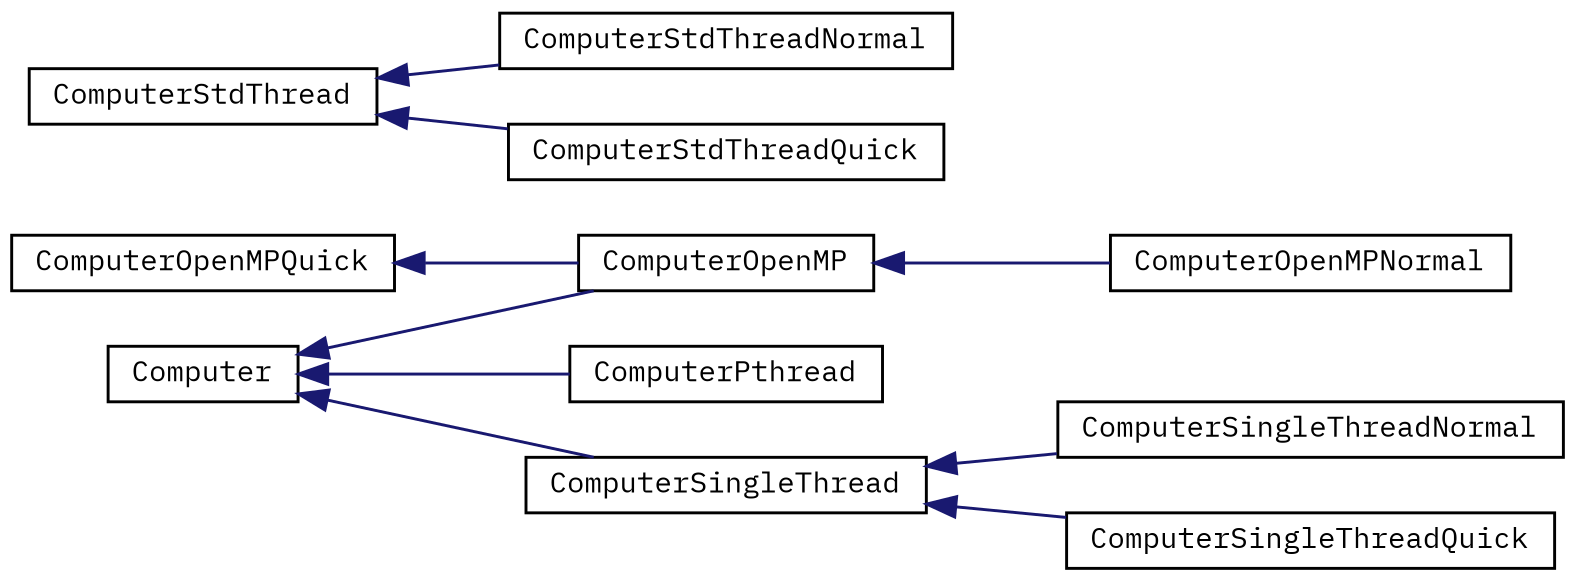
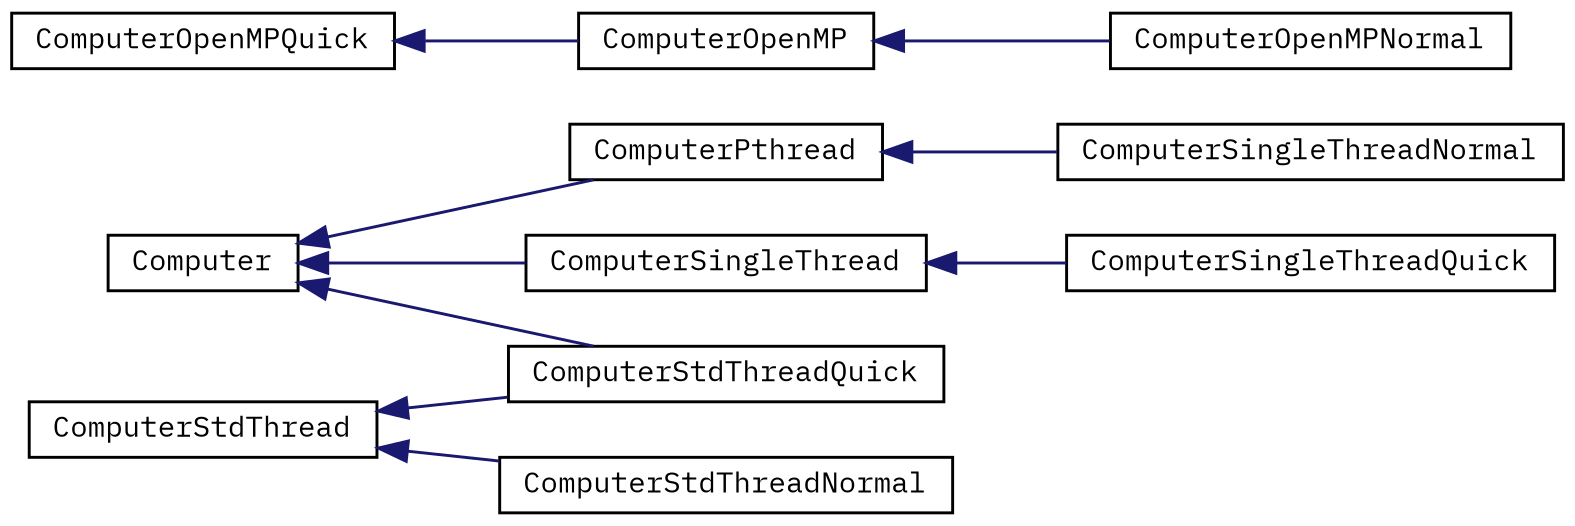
(461, 319) -> (461, 318)
(1007, 458) -> (985, 152)
